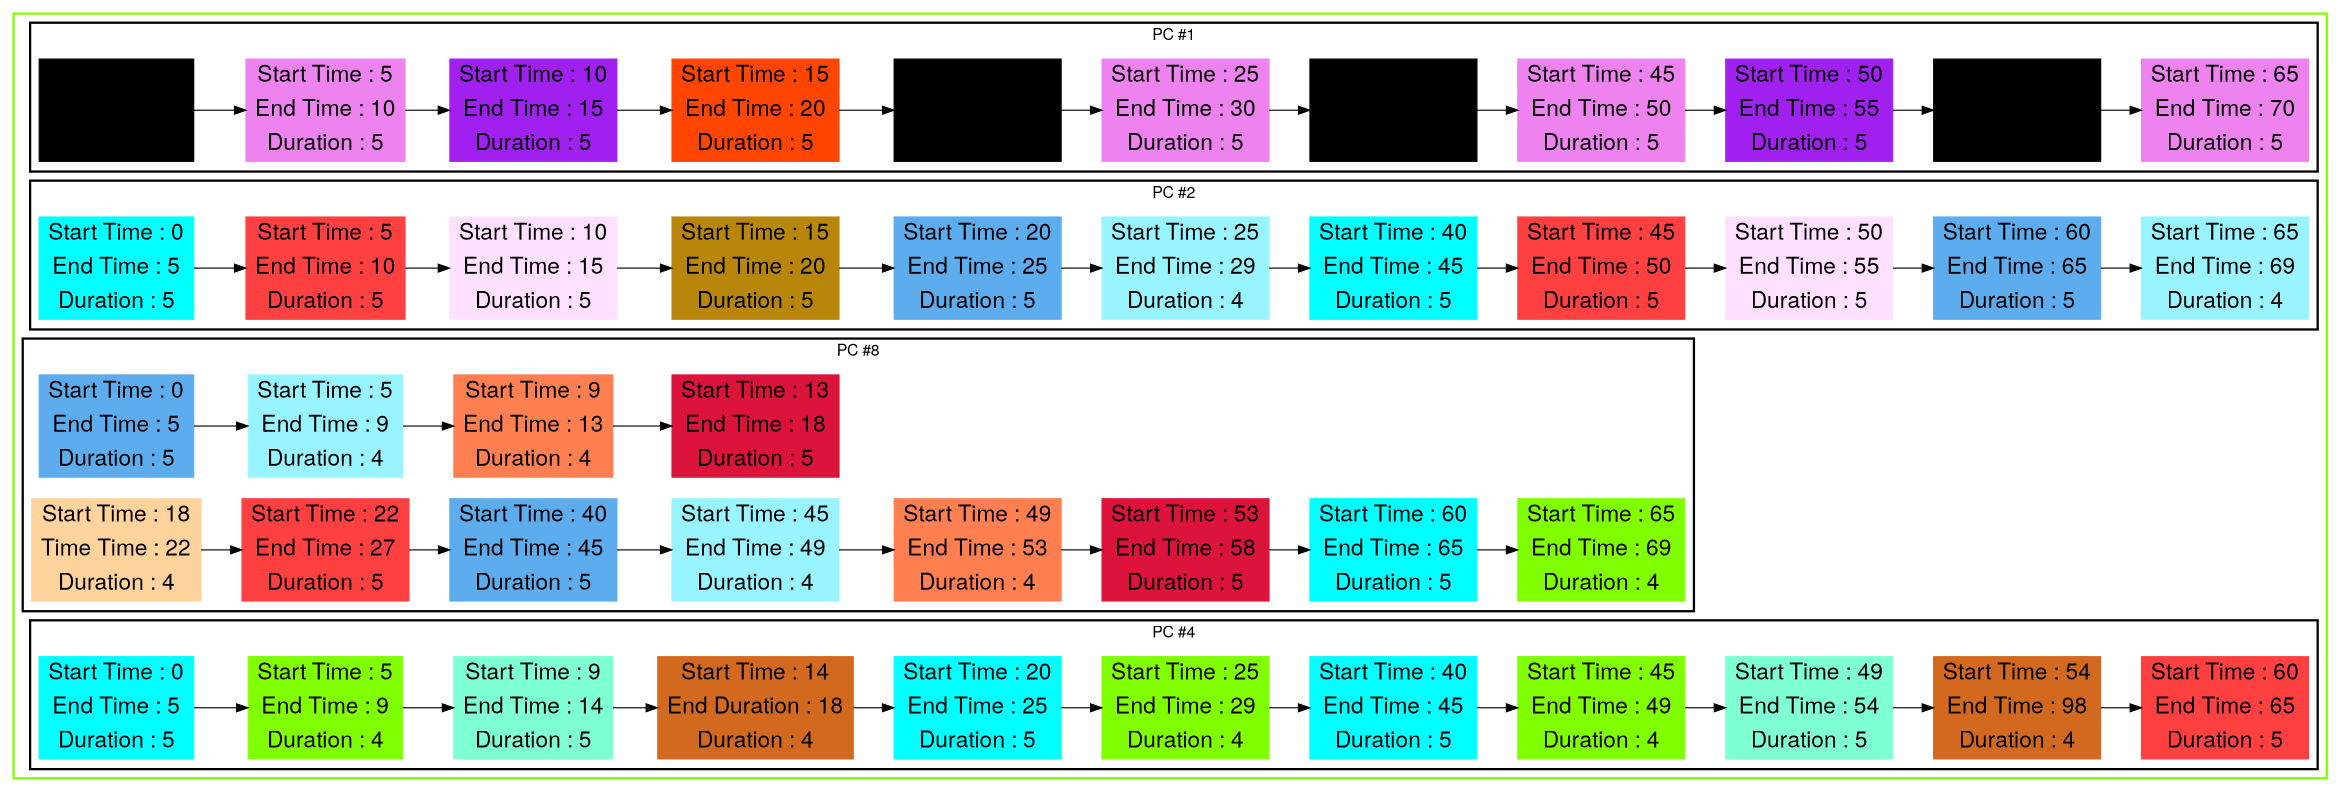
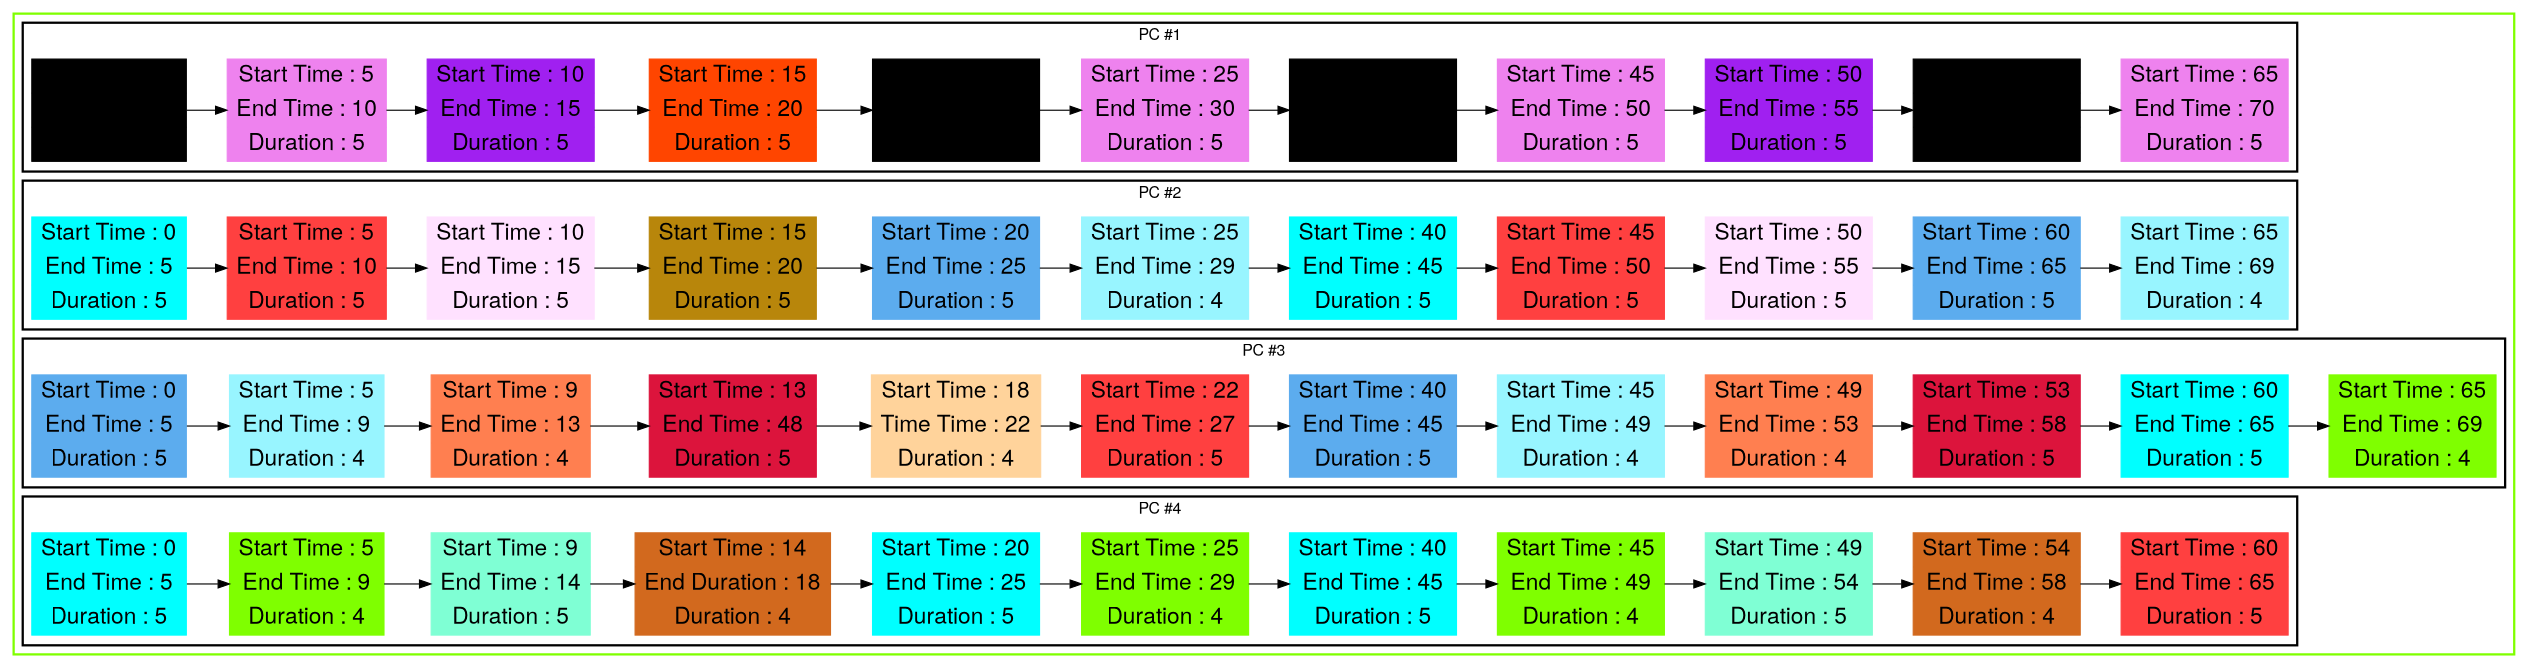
(858, 352) -> (1264, 352)
(756, 425) -> (733, 425)
none -> (838, 426)
(2017, 707) -> (1997, 583)
